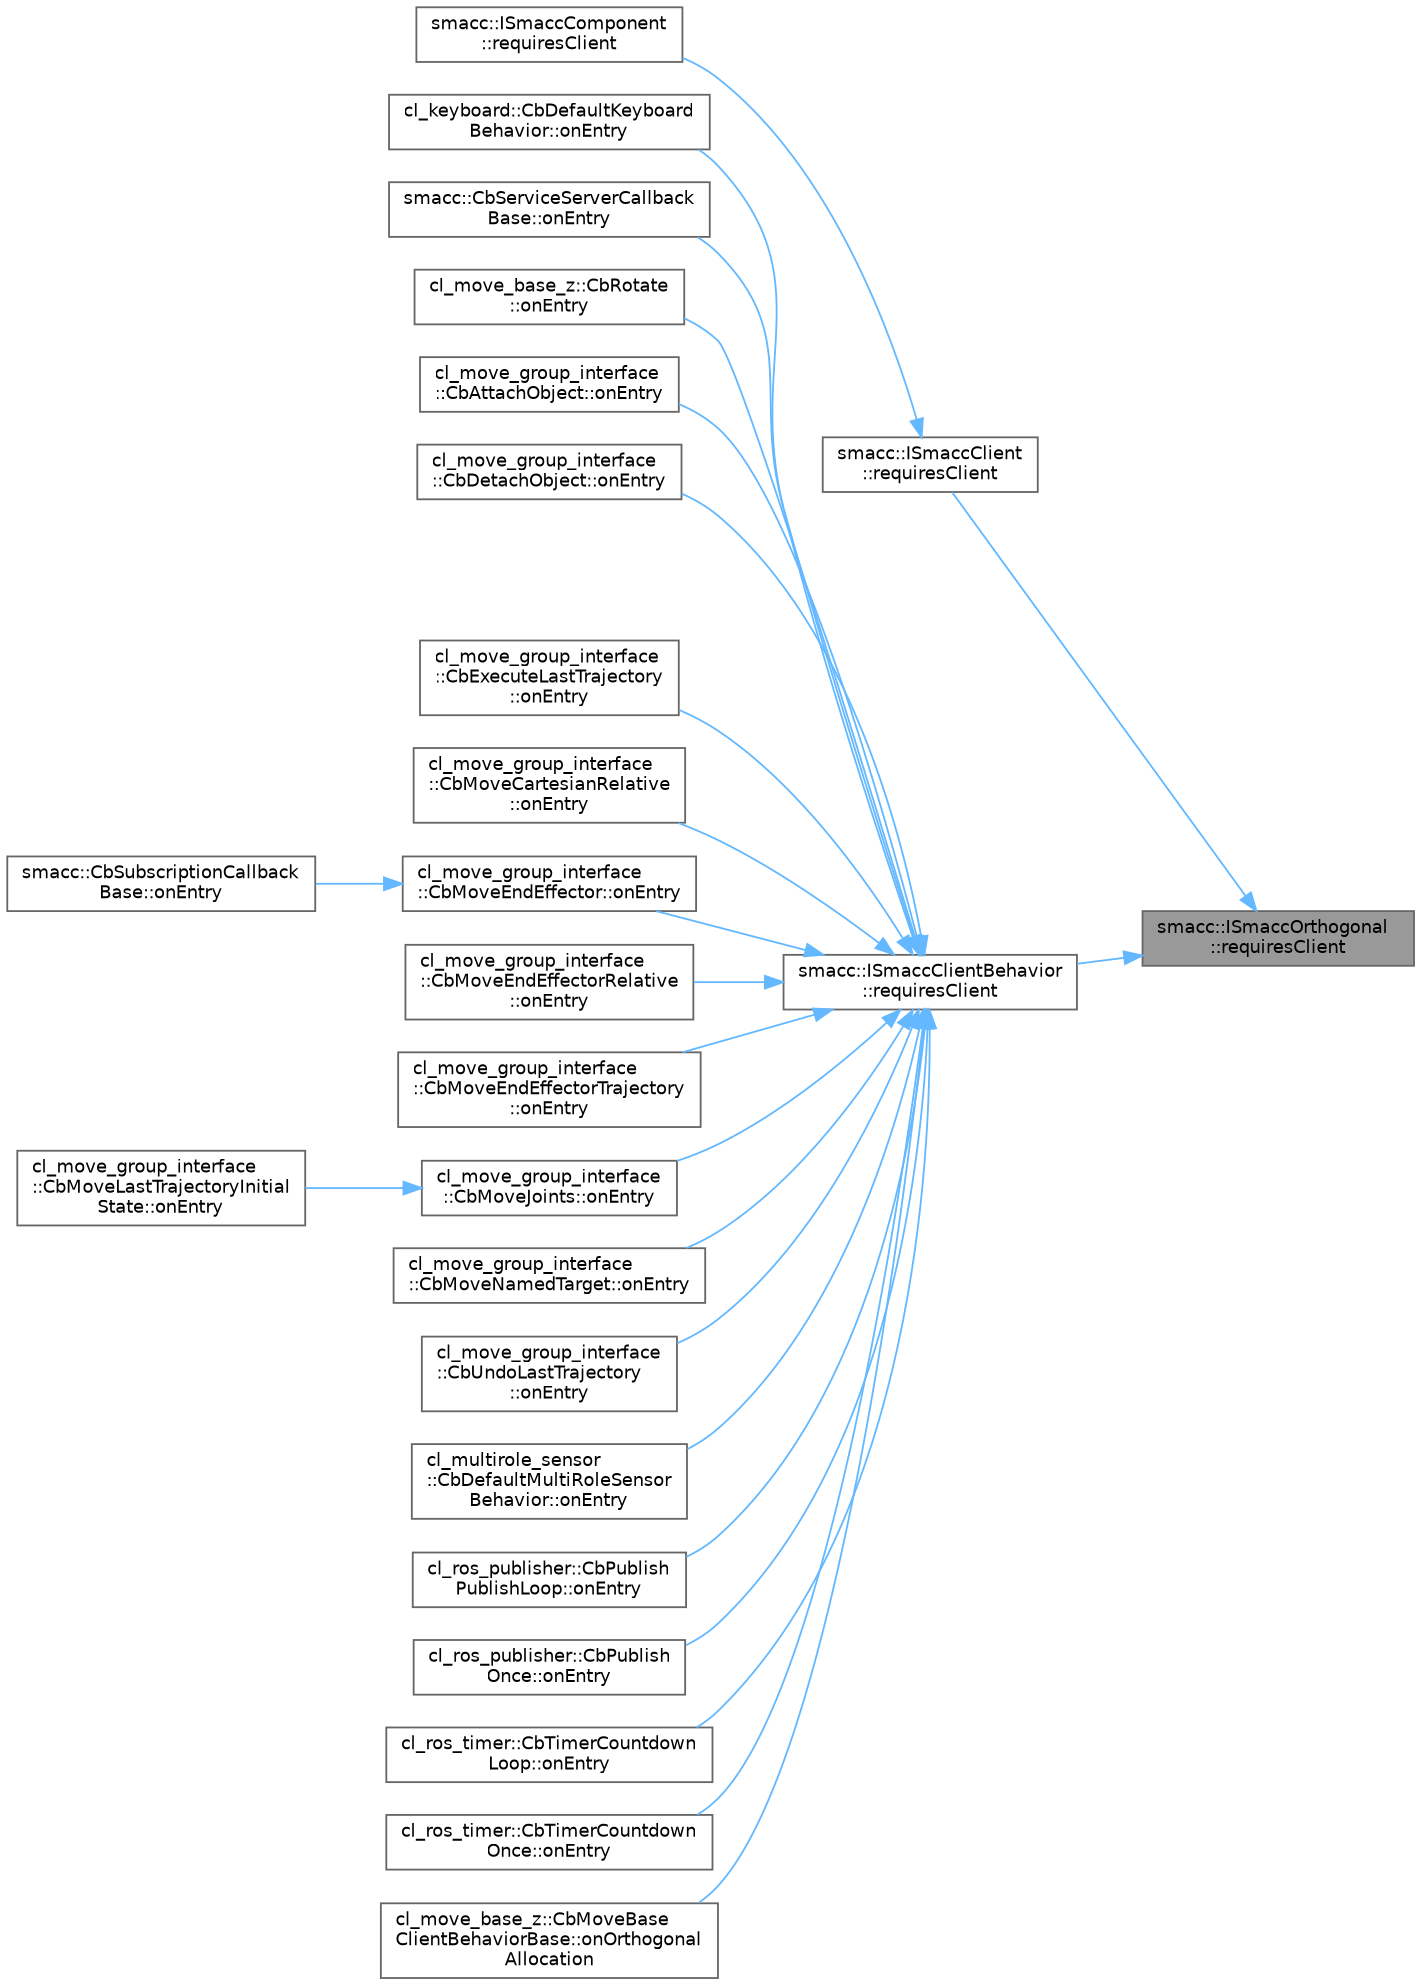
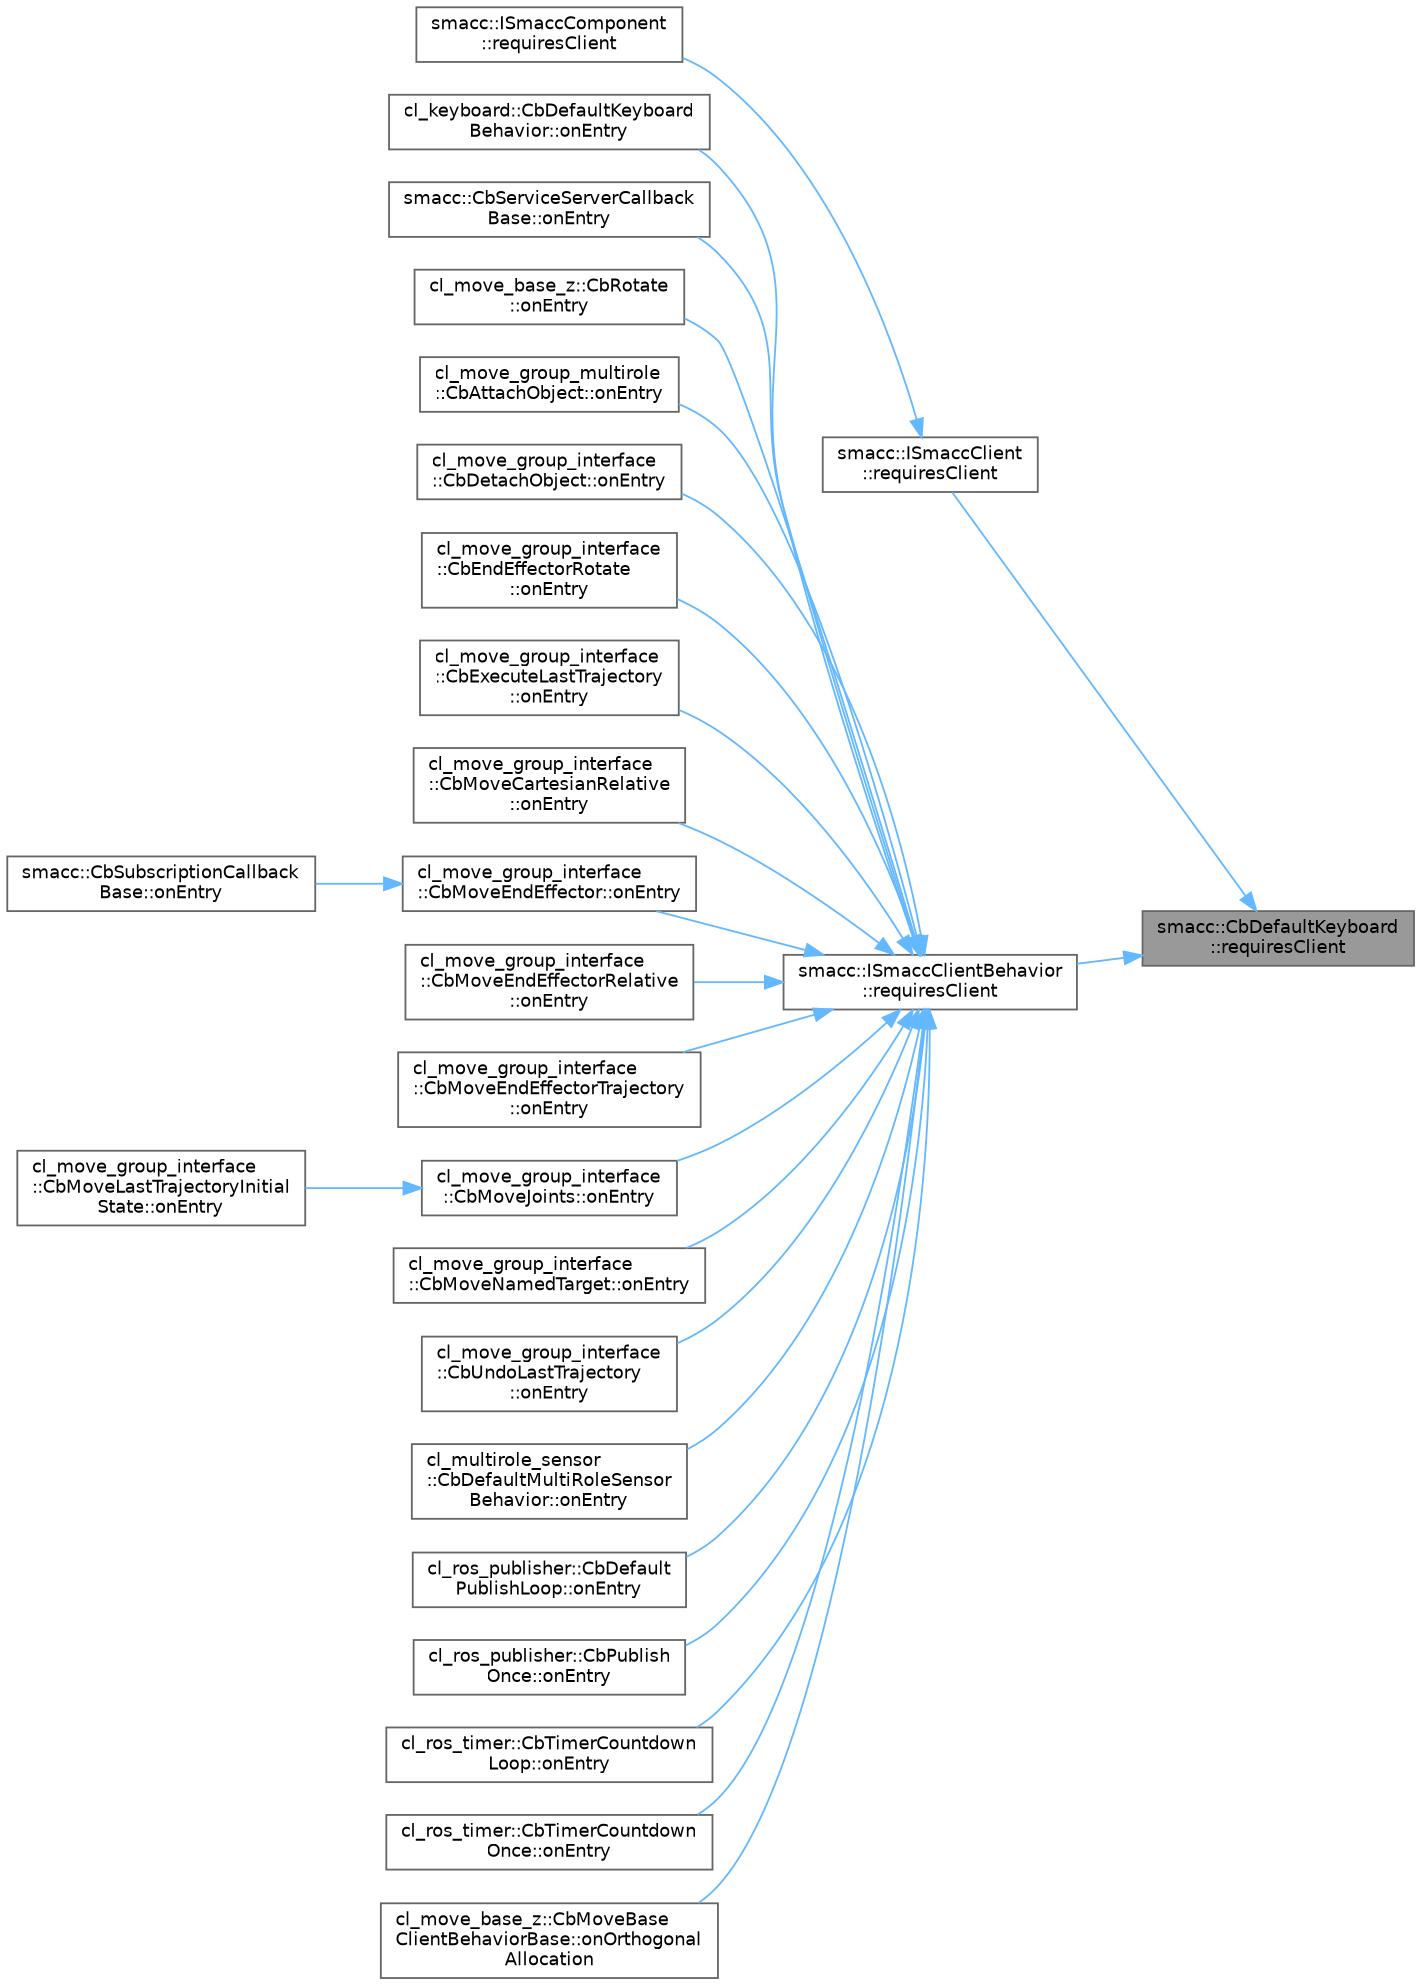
(549, 384) -> (549, 384)
none -> (549, 570)
(1278, 938) -> (1278, 938)
(549, 1580) -> (549, 1580)
